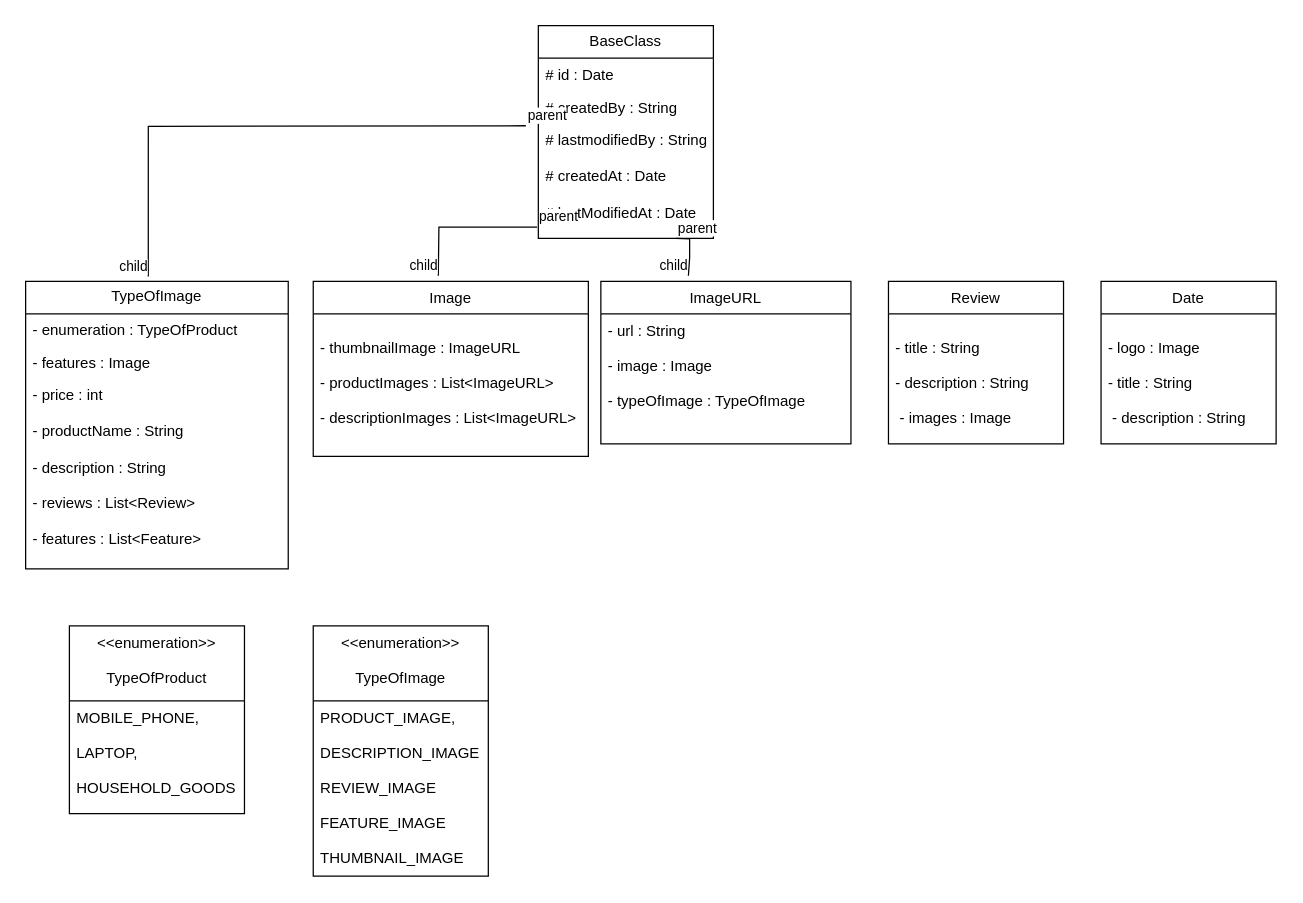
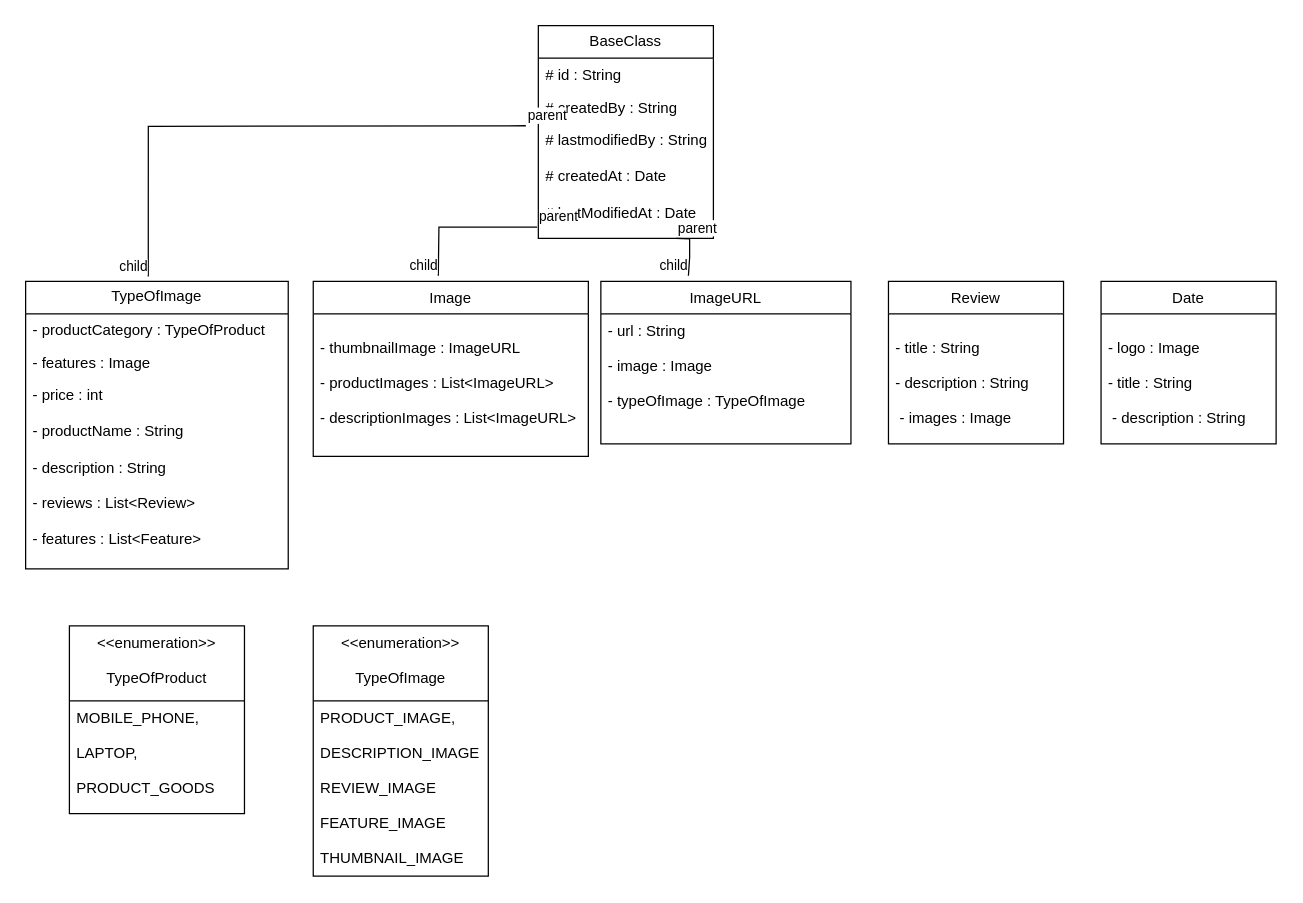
(582, 76) -> (589, 76)
(145, 331) -> (158, 340)
(129, 718) -> (129, 718)
